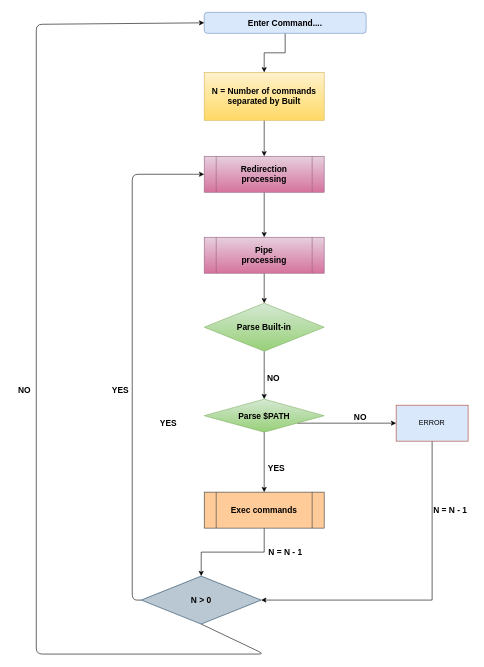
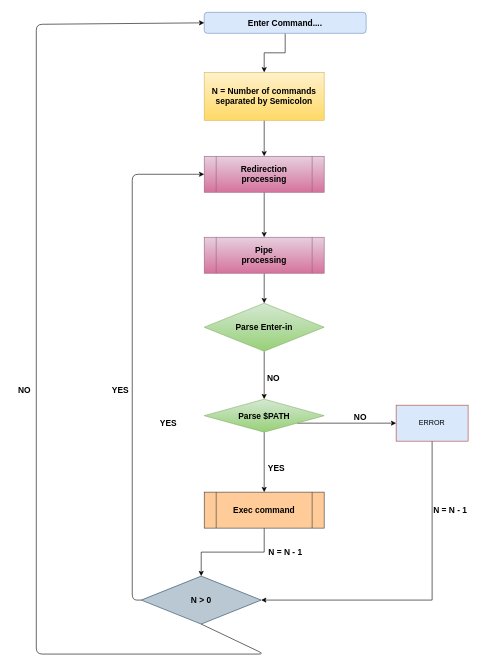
(264, 96) -> (264, 96)
(264, 327) -> (264, 327)
(264, 510) -> (264, 510)
